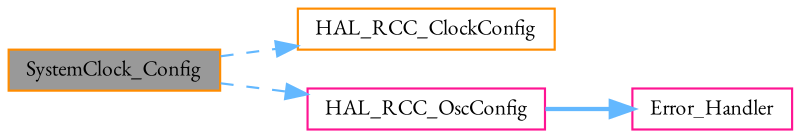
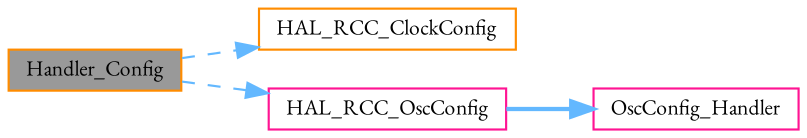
(114, 70) -> (95, 70)
(712, 109) -> (696, 109)
